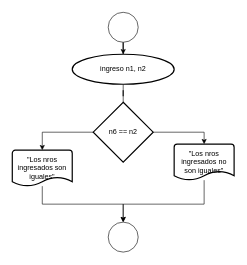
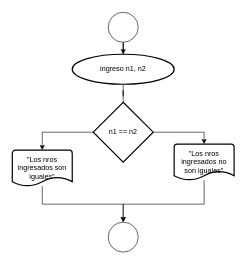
(123, 132) -> (123, 132)
